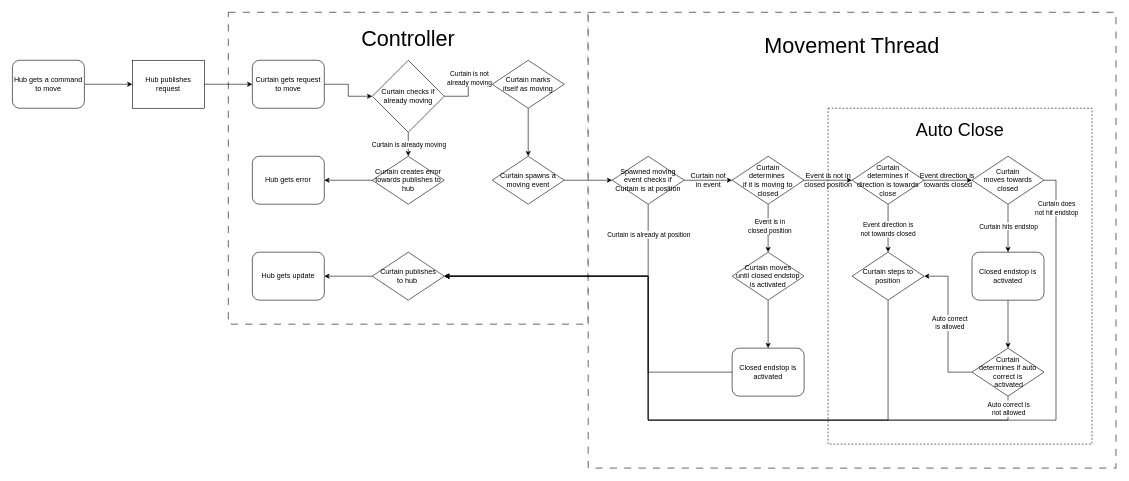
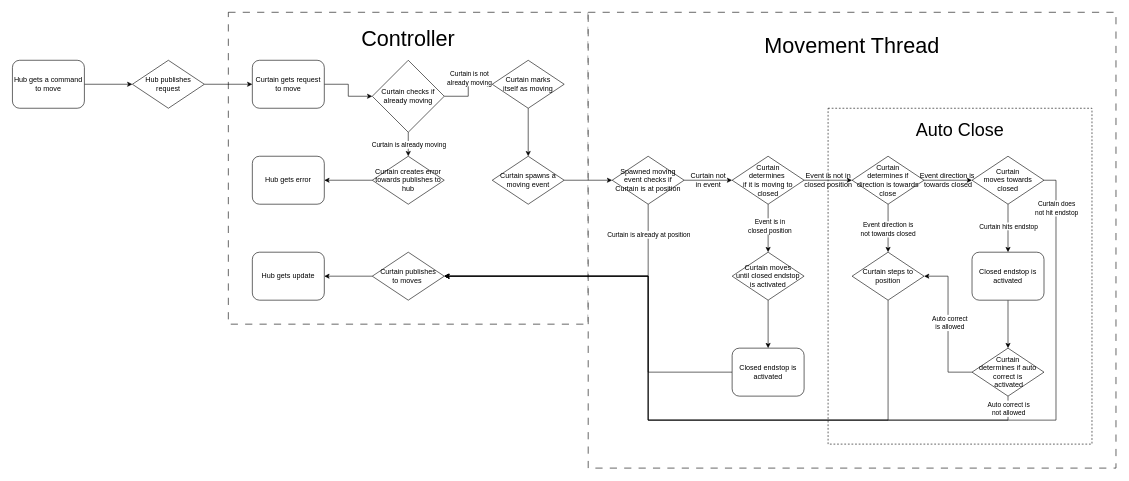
(168, 84) -> (168, 84)
(408, 276) -> (408, 276)
